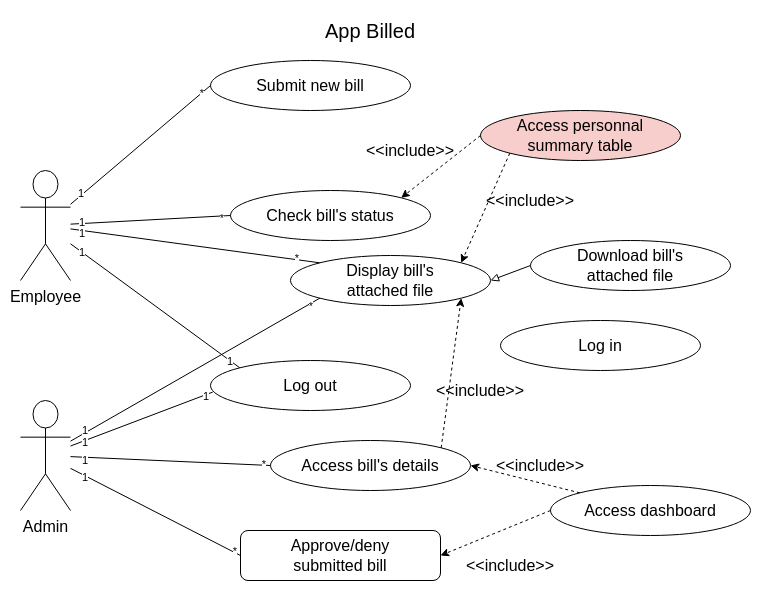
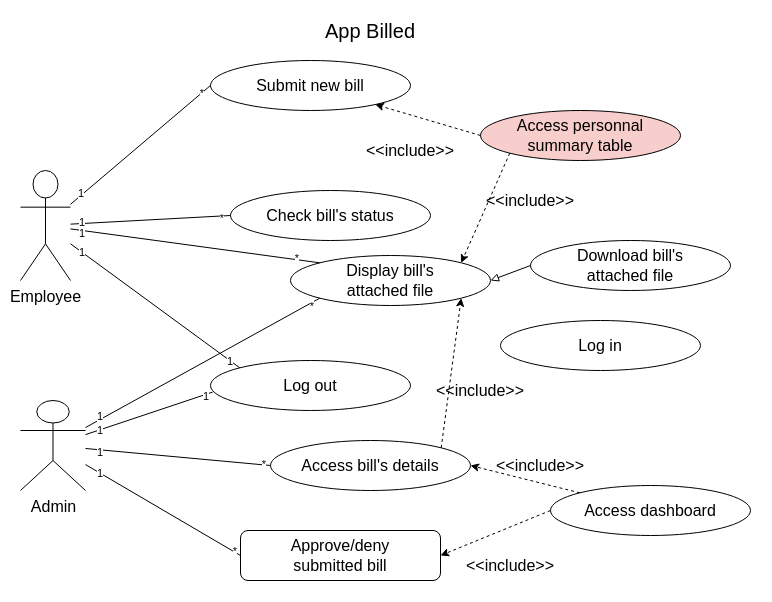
(443, 165) -> (431, 121)
(46, 456) -> (53, 446)
